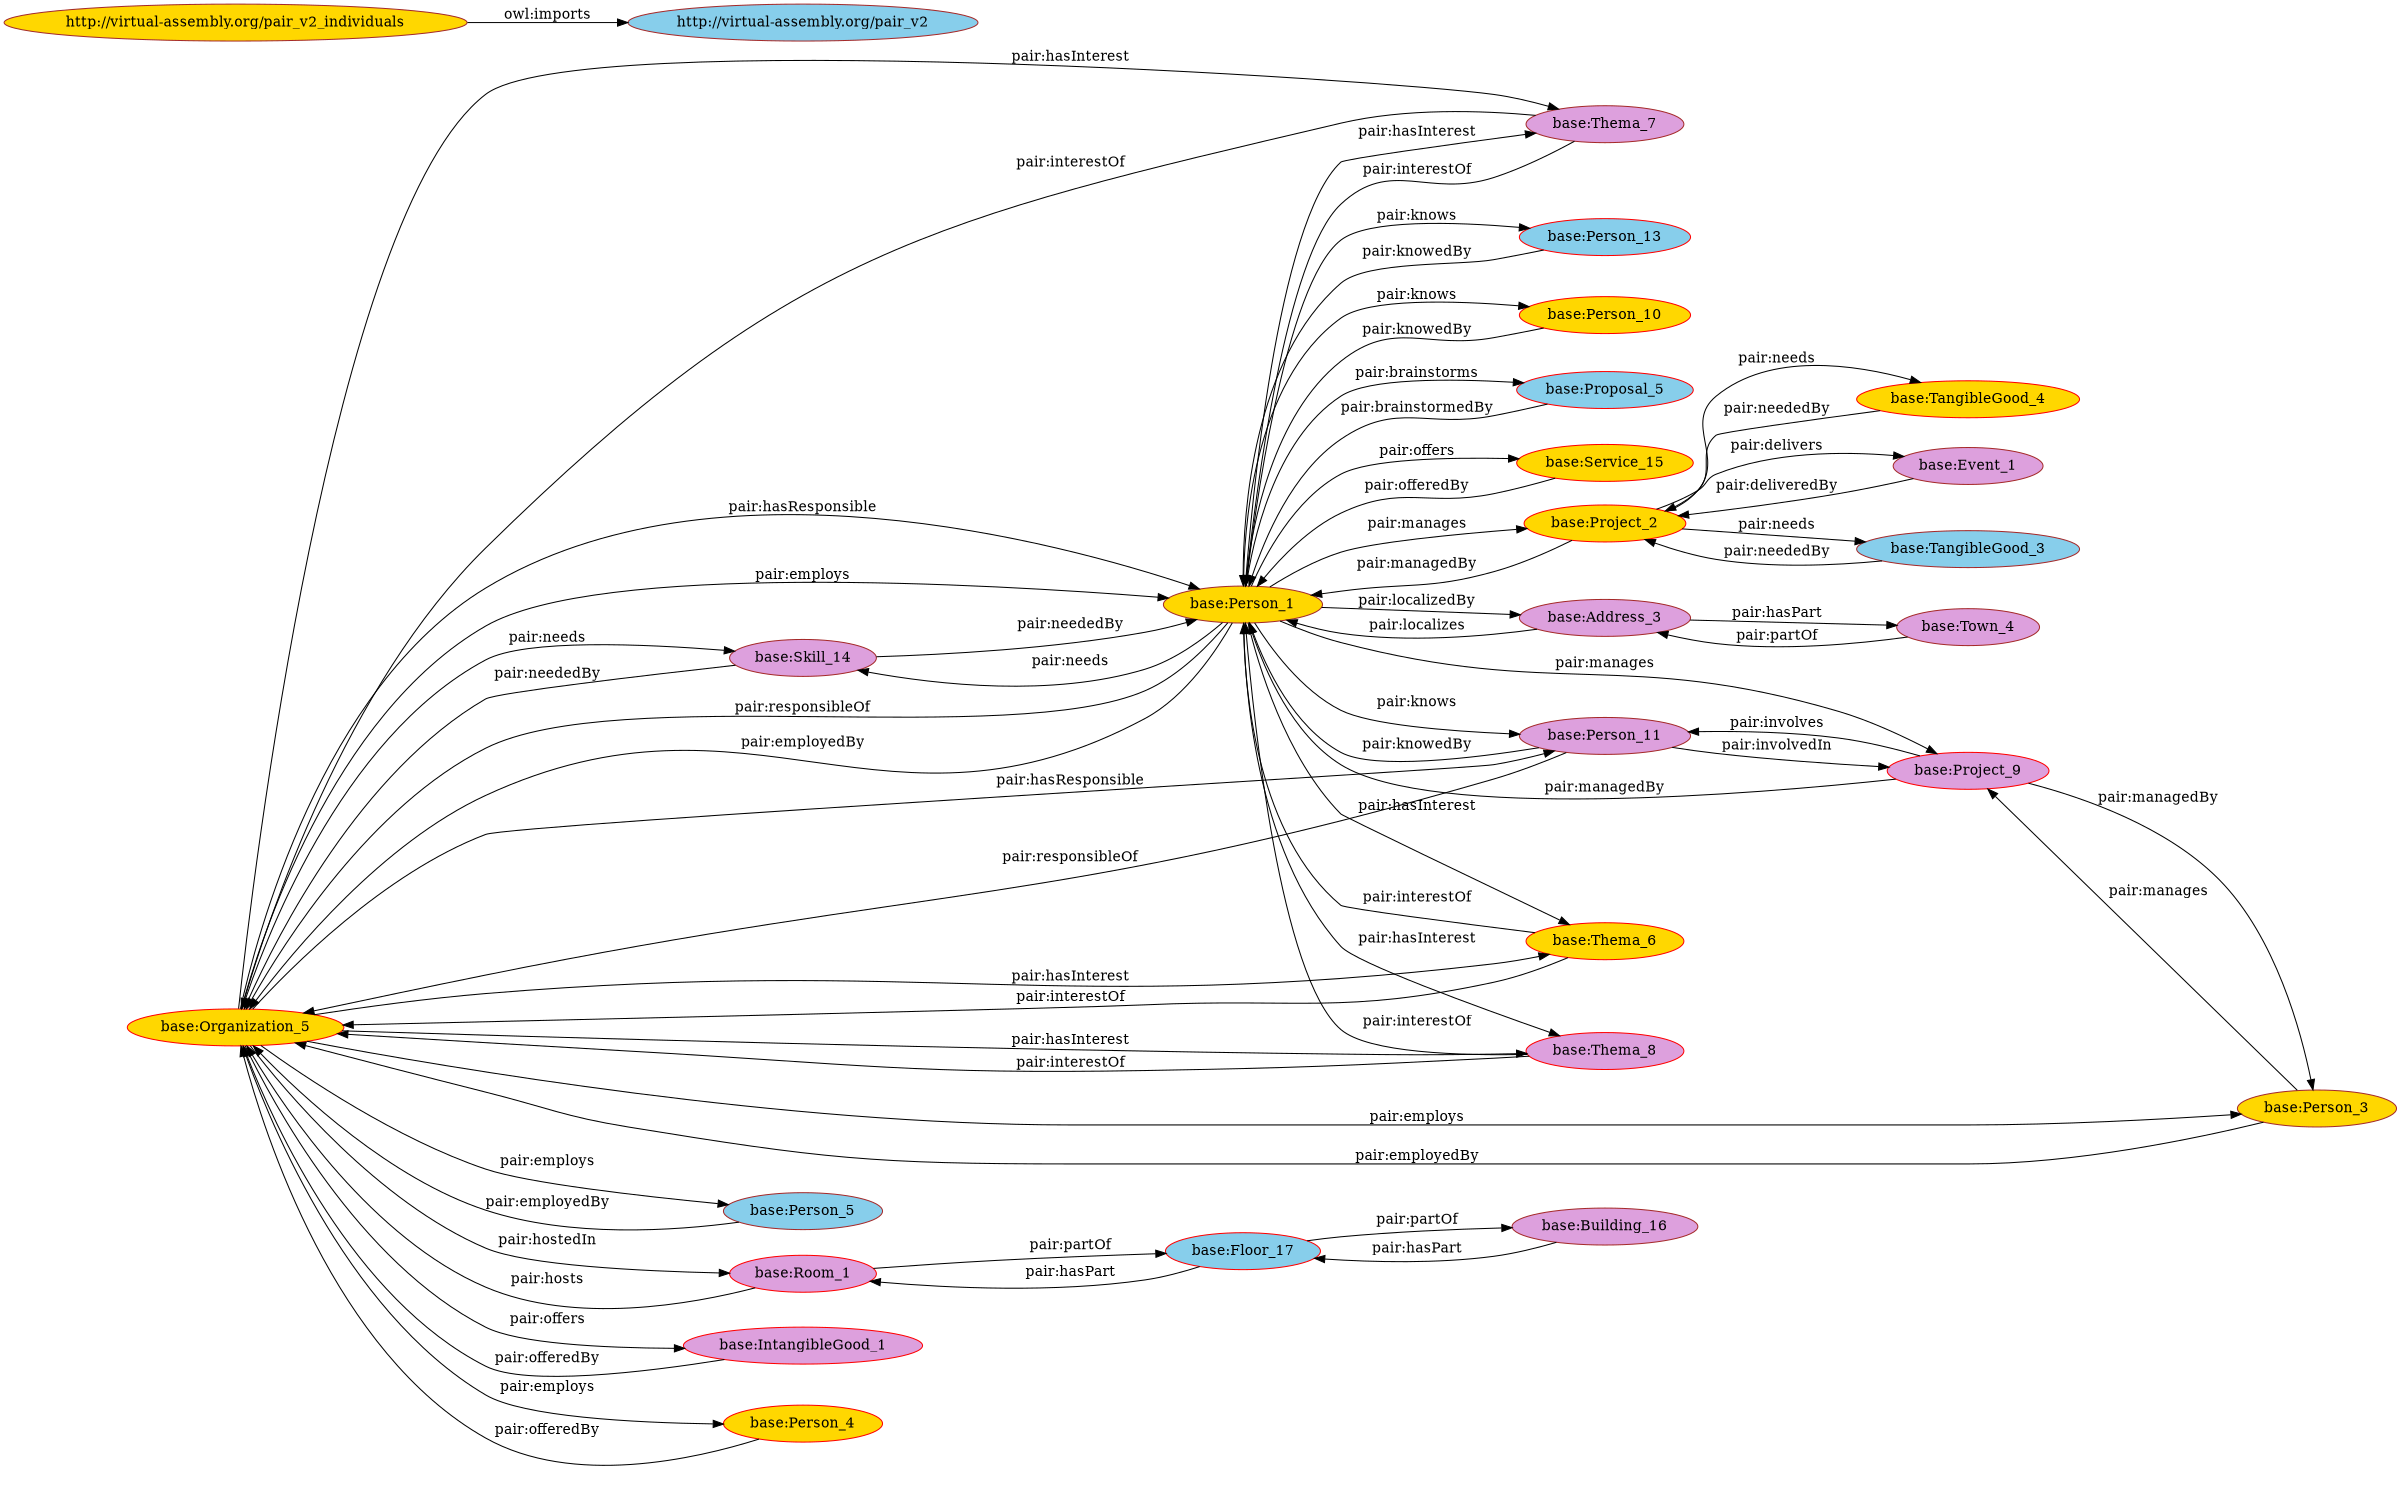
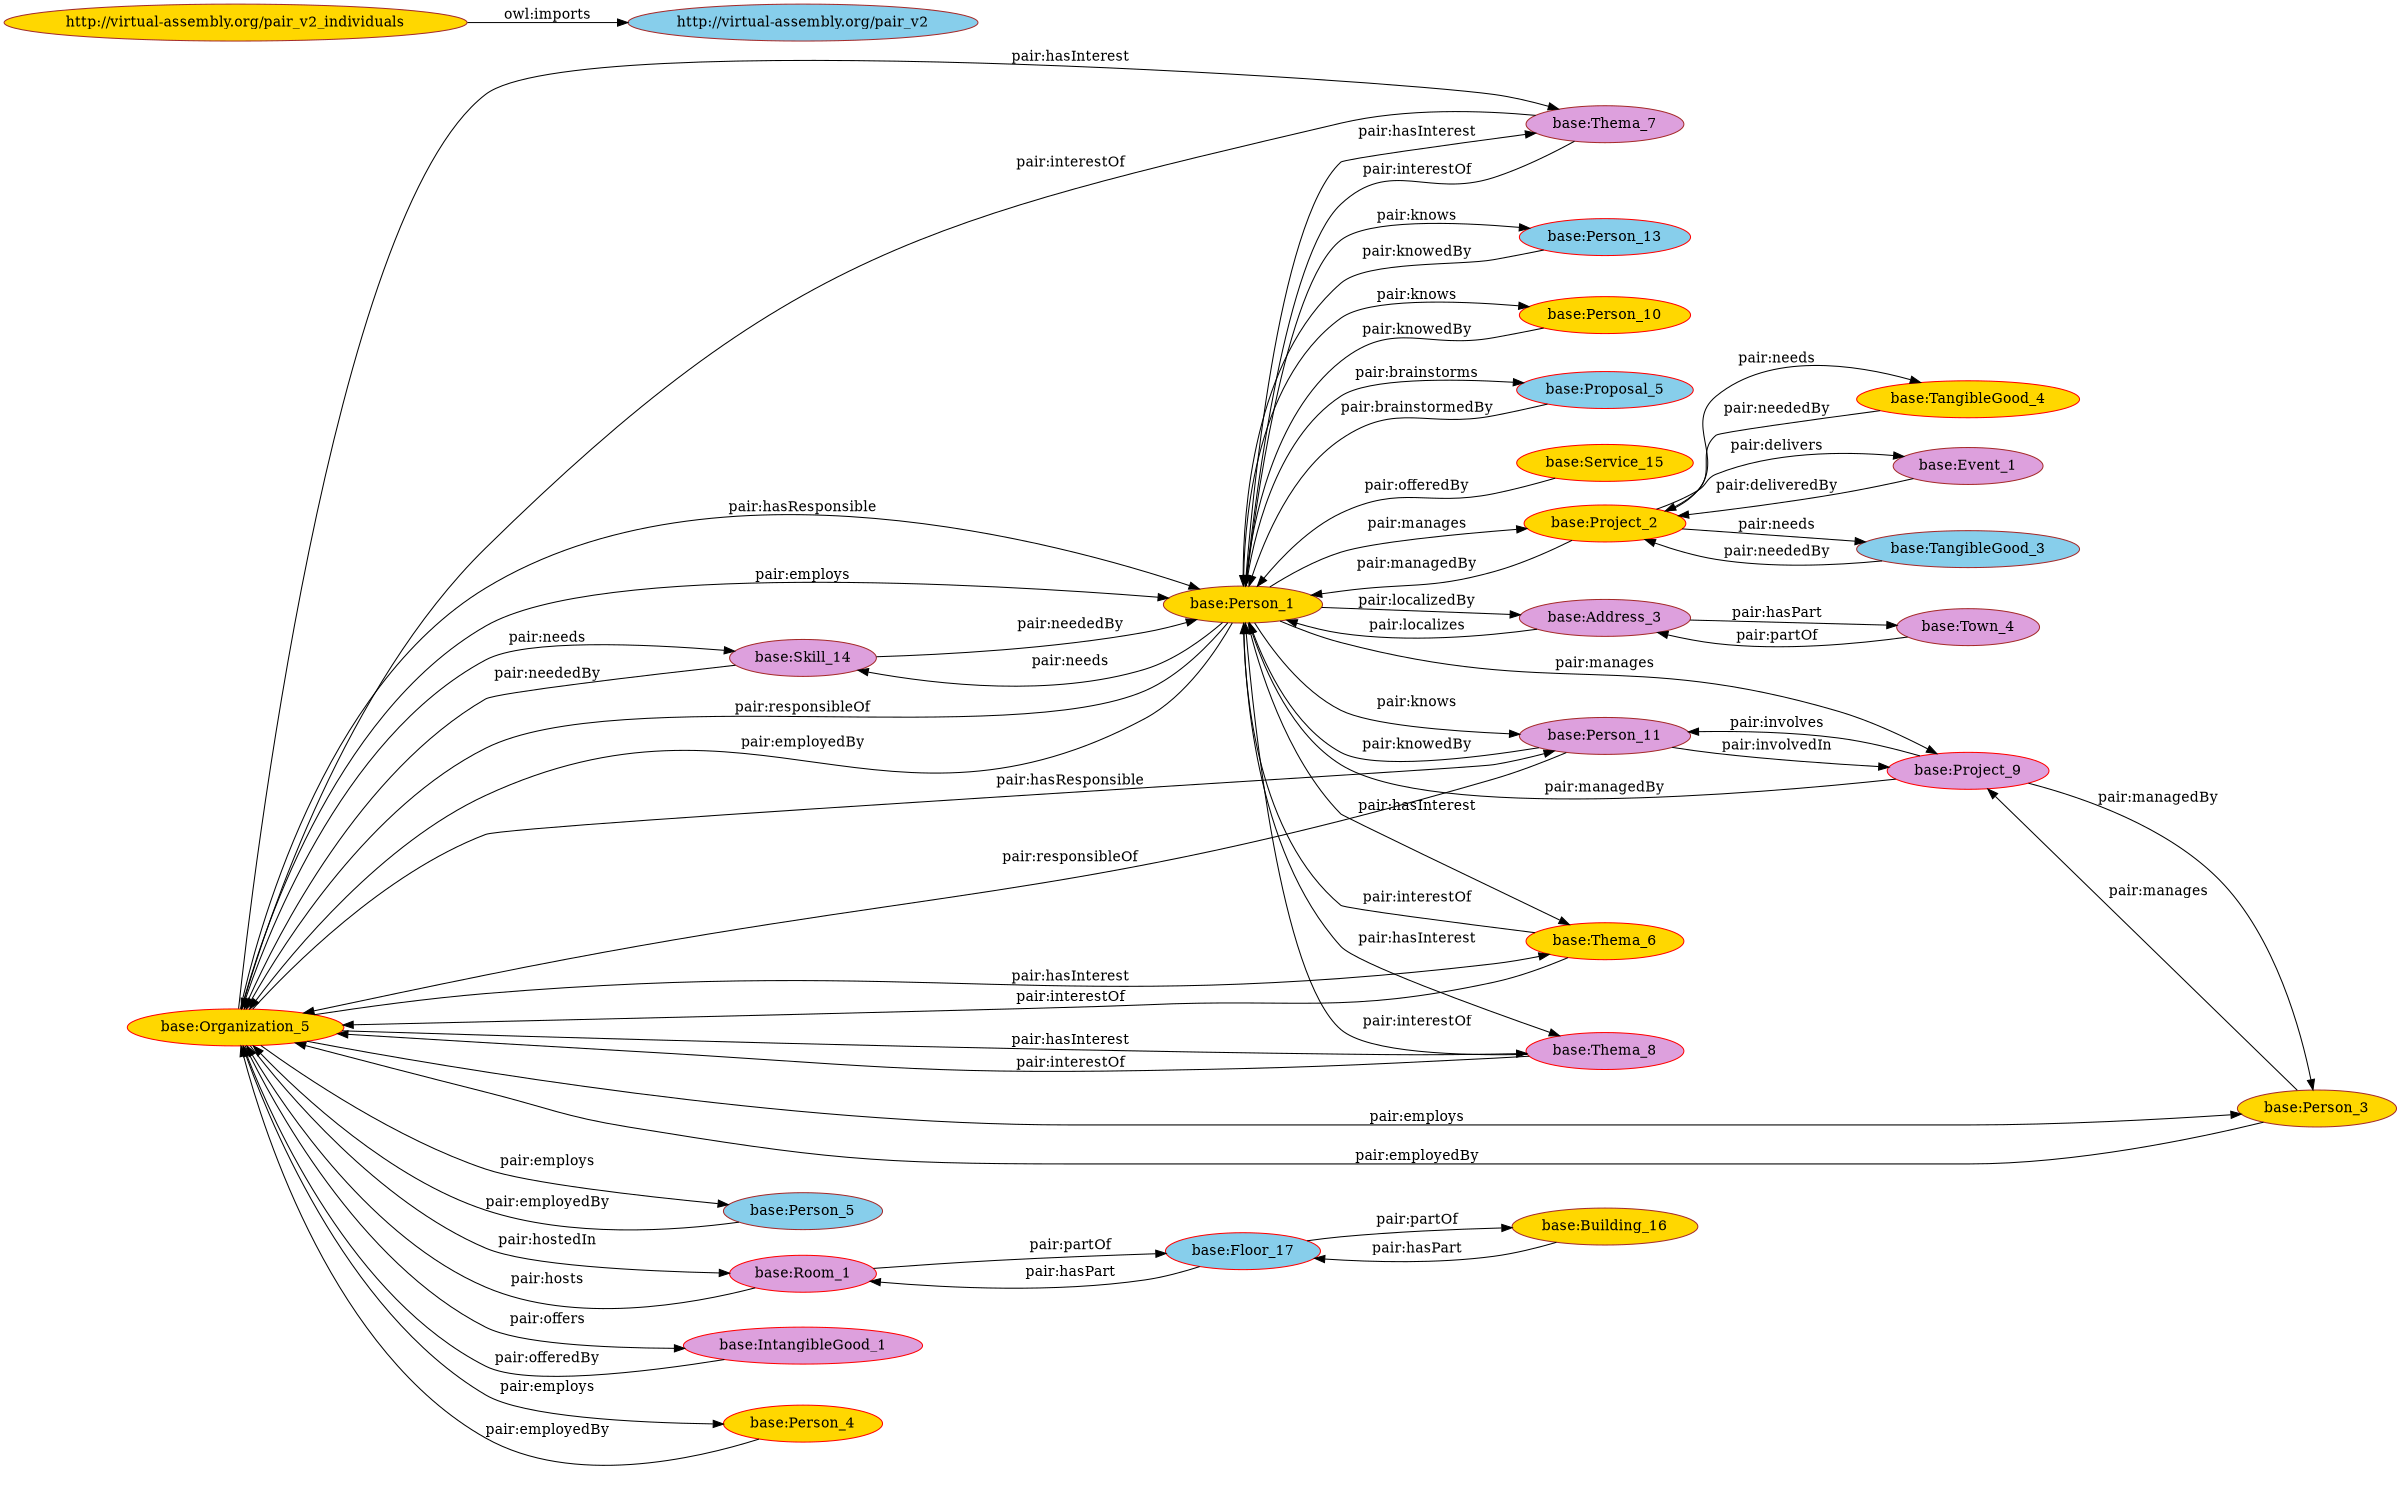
(1352, 470) -> none
(1605, 1227) -> (1605, 1227)
(548, 1430) -> (548, 1430)
